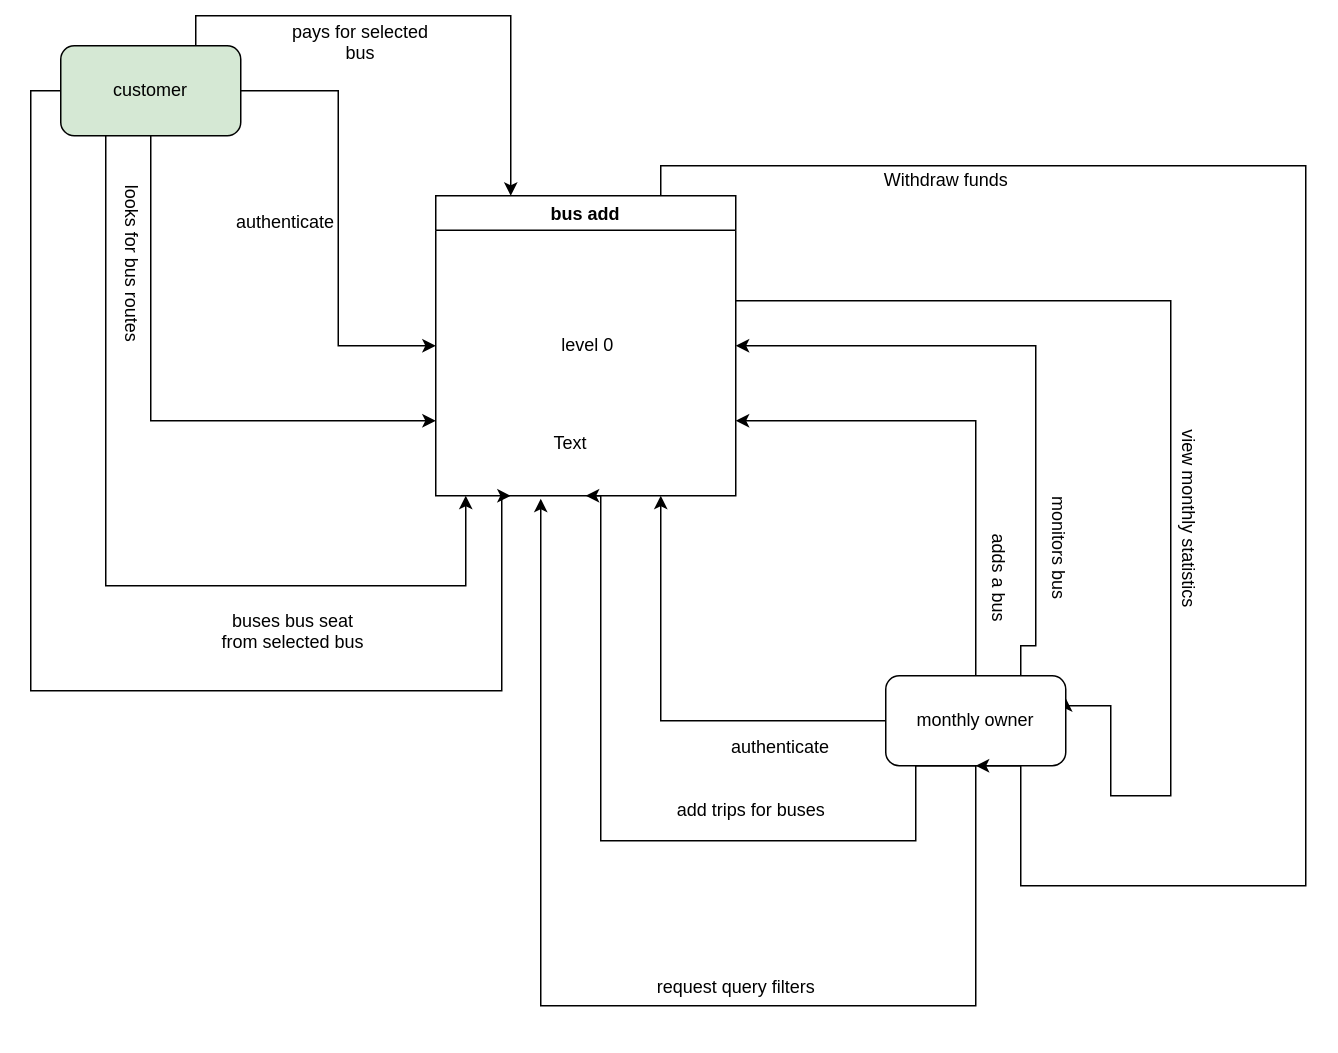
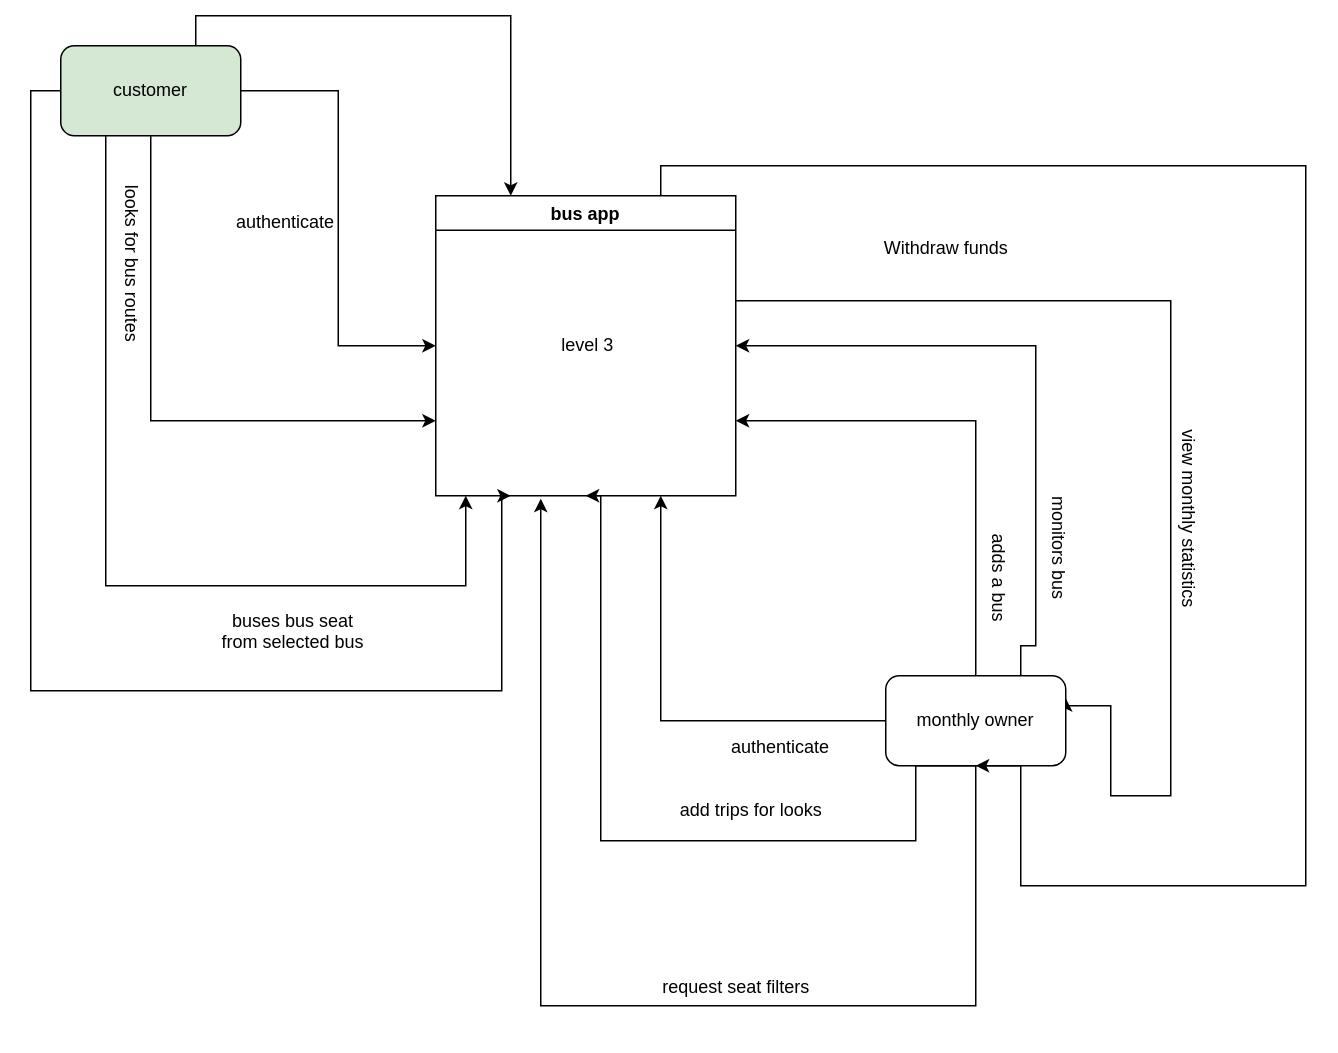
(361, 53) -> none
(946, 181) -> (946, 248)
(585, 214) -> (585, 214)
(588, 346) -> (588, 346)
(571, 443) -> none
(752, 811) -> (752, 811)
(737, 998) -> (737, 998)
